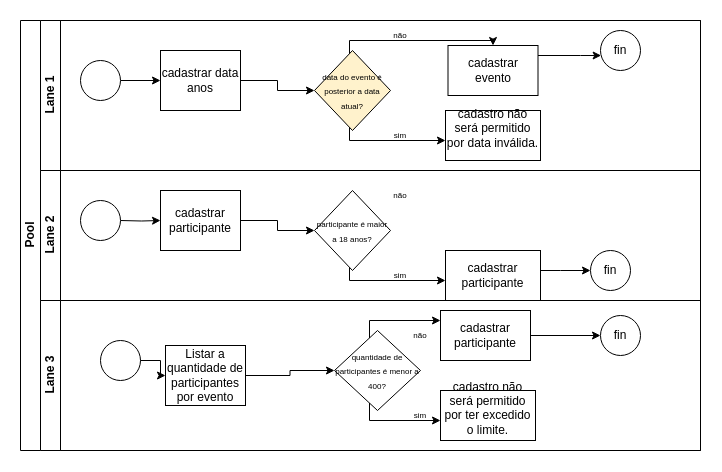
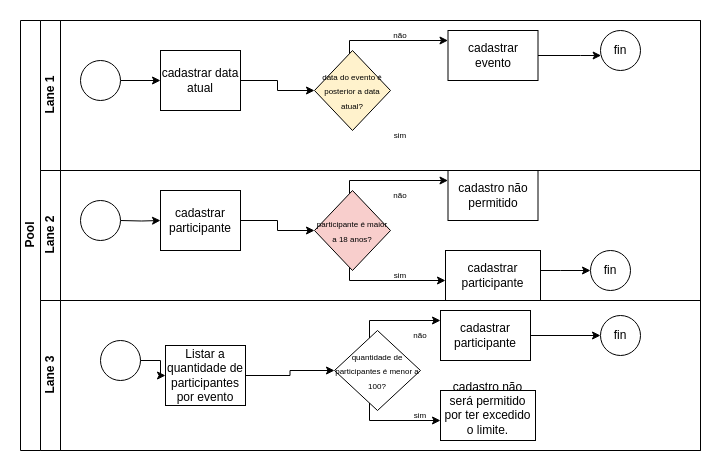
(493, 71) -> (493, 56)
(201, 81) -> (201, 81)
(493, 136) -> none
(388, 141) -> none
none -> (389, 181)
none -> (493, 196)
(353, 231) -> (353, 231)
(378, 371) -> (378, 371)
